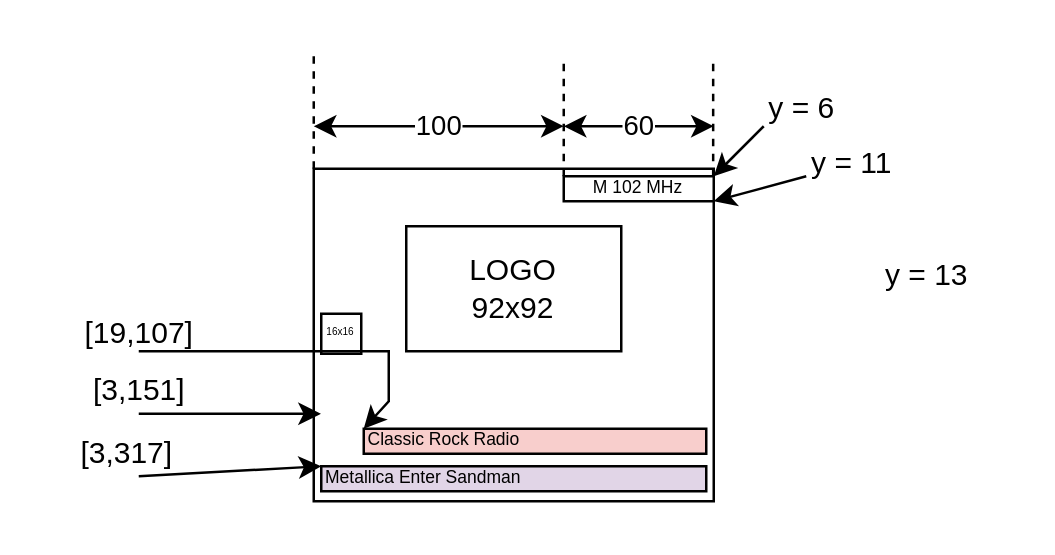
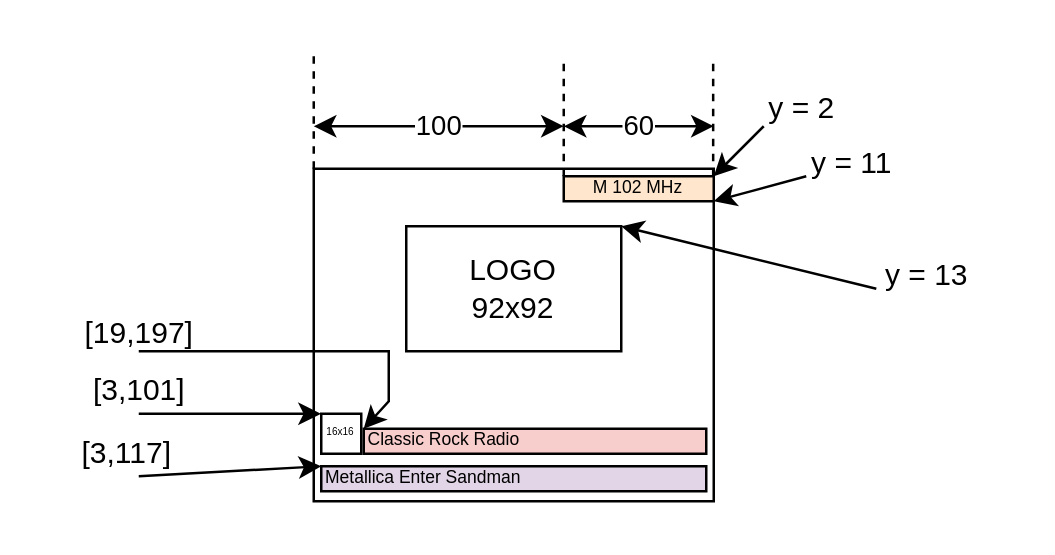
(803, 109) -> (803, 109)
(639, 189) -> (639, 189)
none -> (757, 259)
(140, 334) -> (140, 334)
(341, 334) -> (341, 434)
(140, 391) -> (140, 391)
(128, 454) -> (128, 454)
